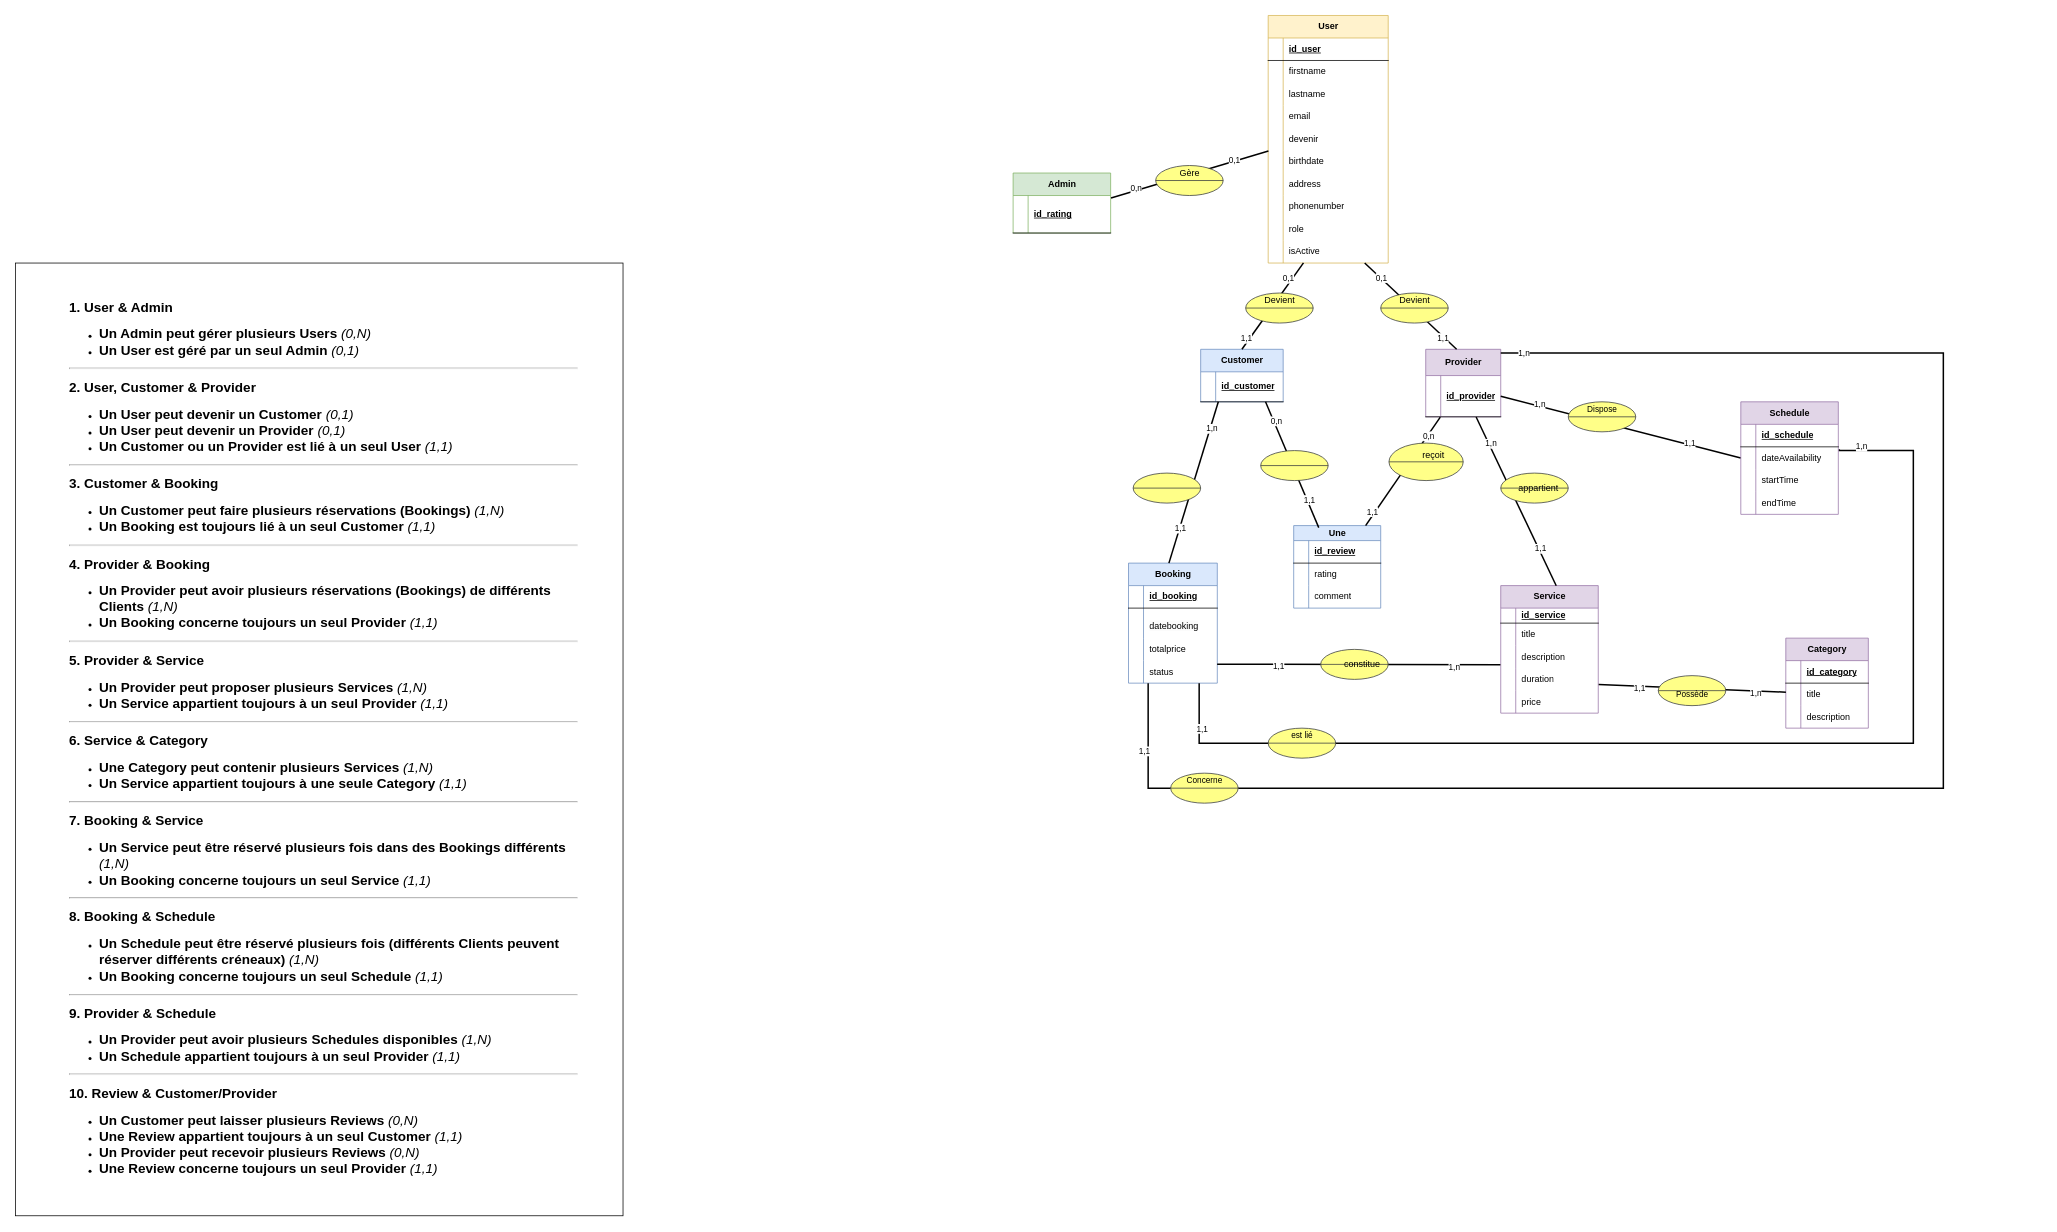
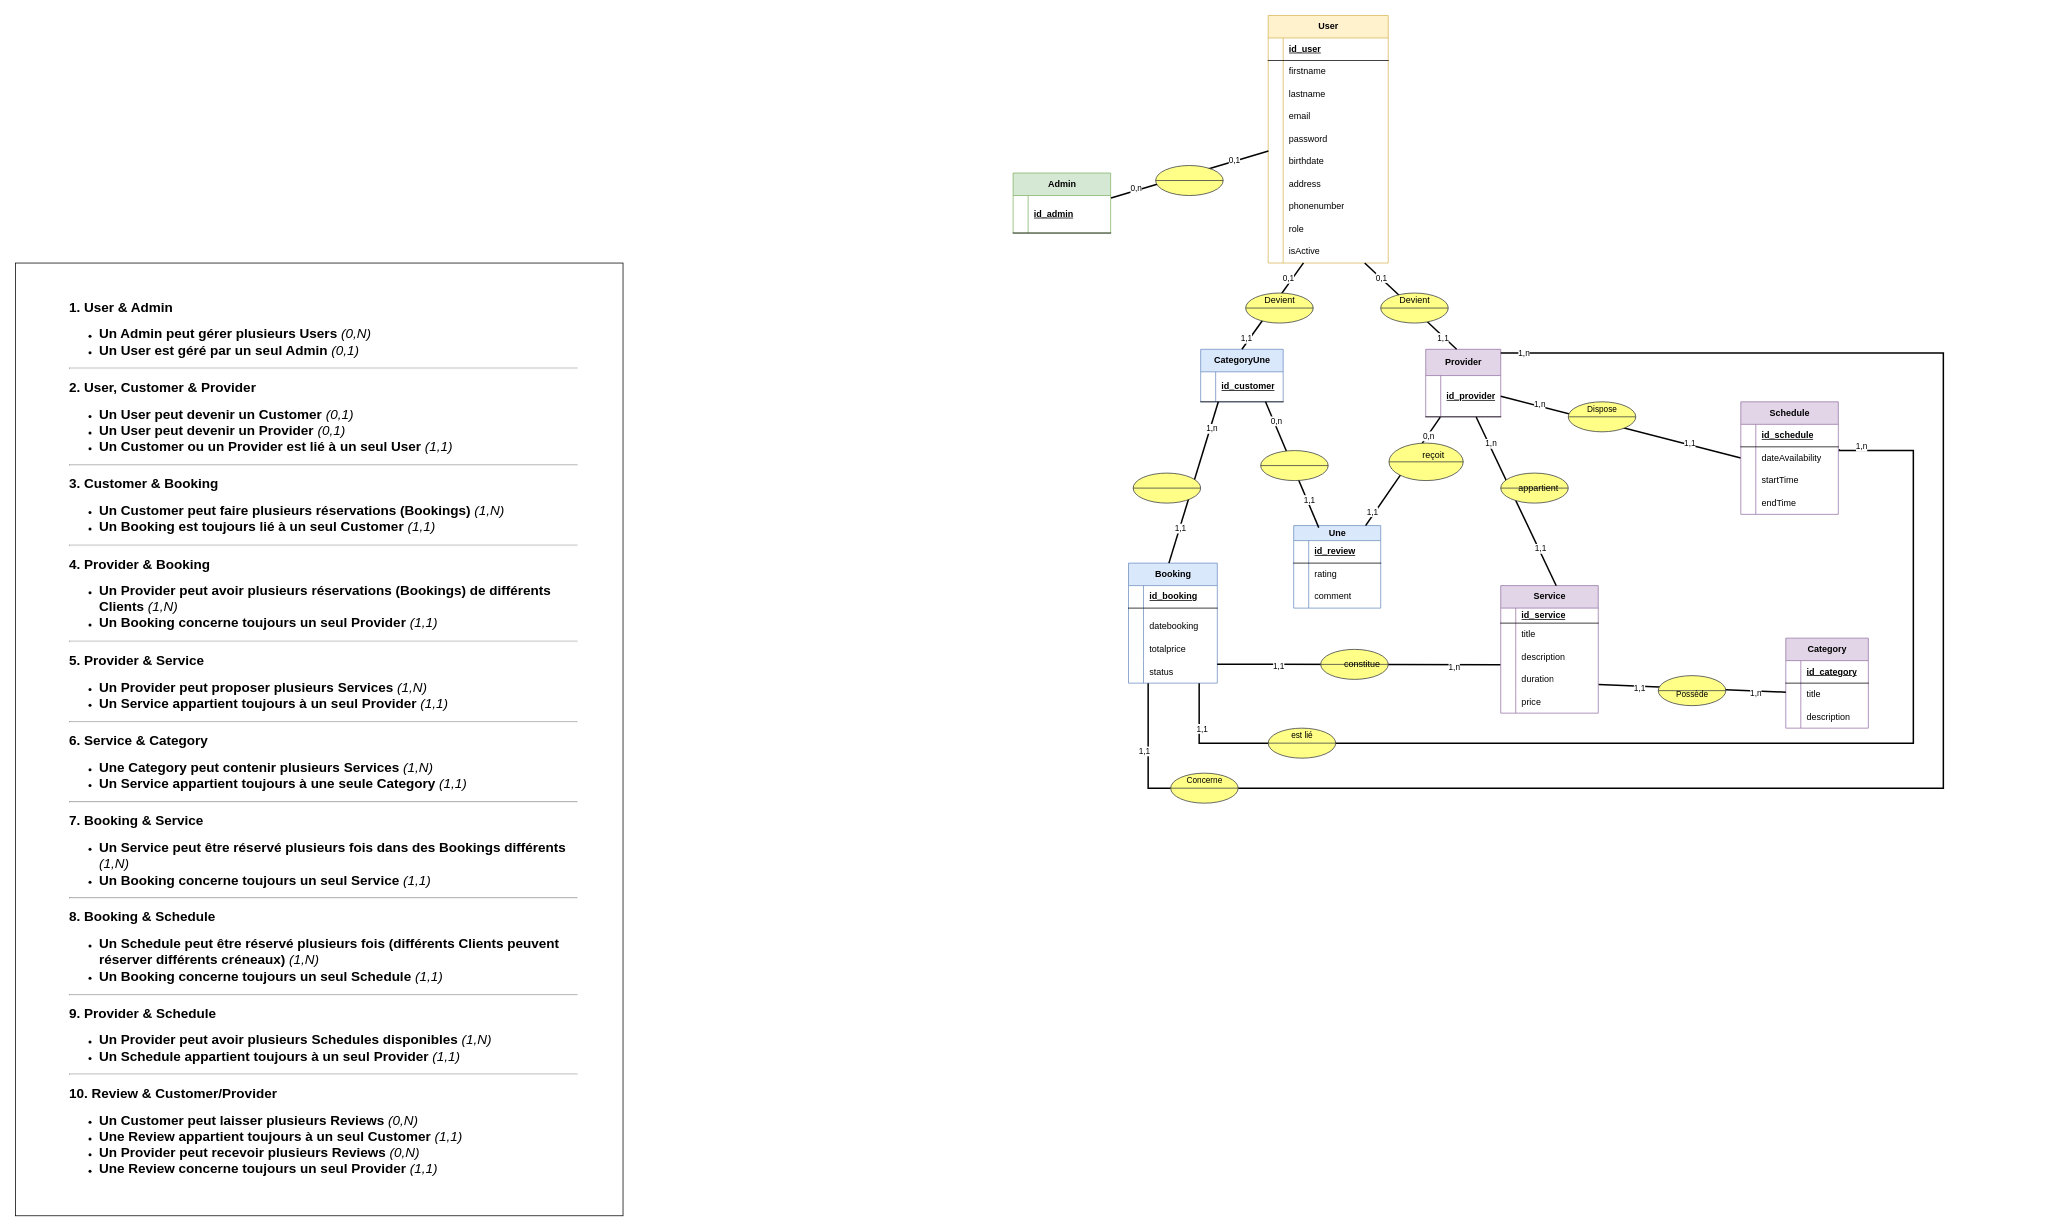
(1305, 139) -> (1309, 139)
(1189, 173) -> none
(1054, 214) -> (1052, 214)
(1242, 360) -> (1242, 360)
